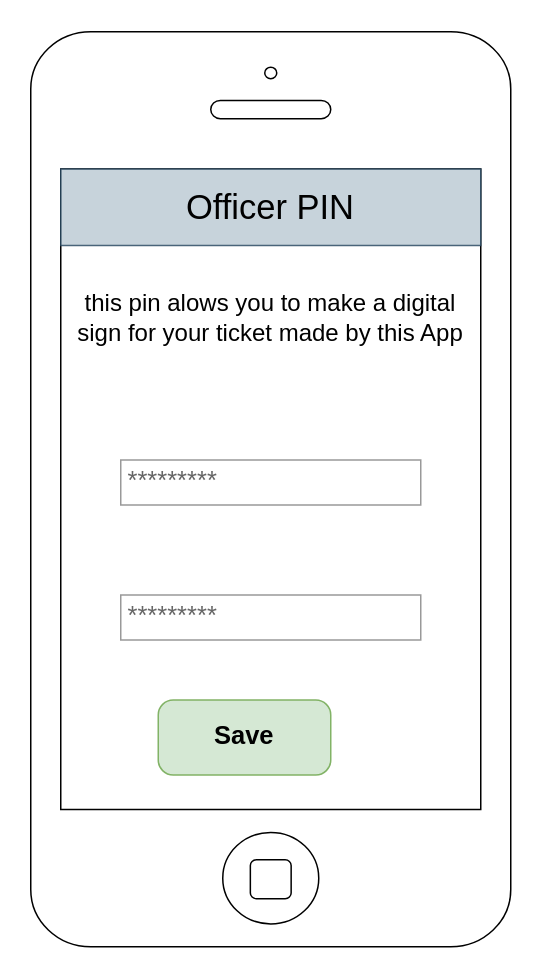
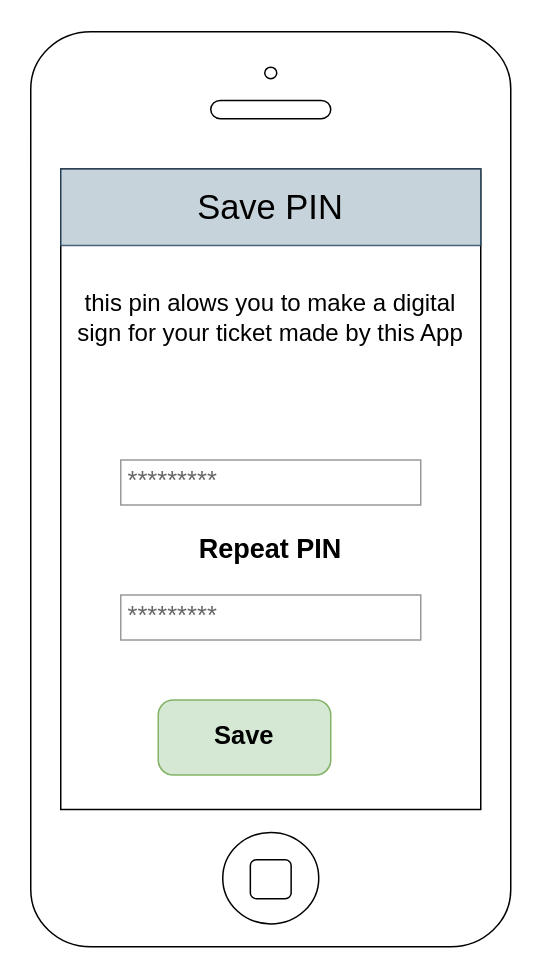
(271, 208) -> (271, 208)
none -> (271, 550)
